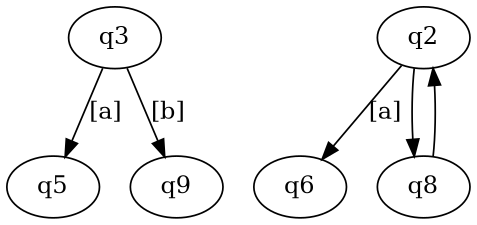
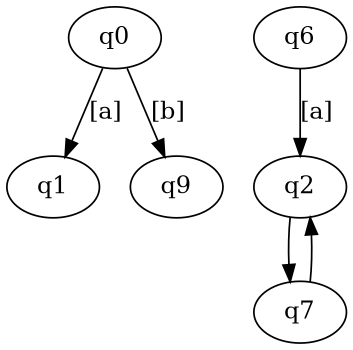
(115, 38) -> (115, 38)
(367, 106) -> (300, 104)
(53, 187) -> (53, 187)
(424, 187) -> (300, 312)
